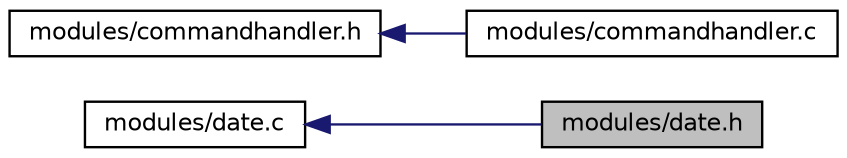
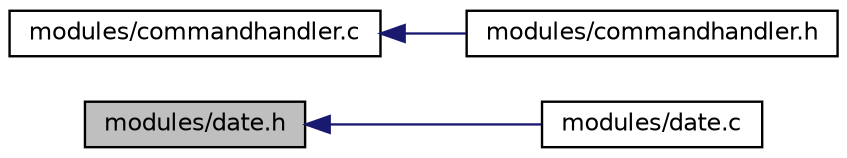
(435, 34) -> (435, 34)
(436, 124) -> (436, 124)
